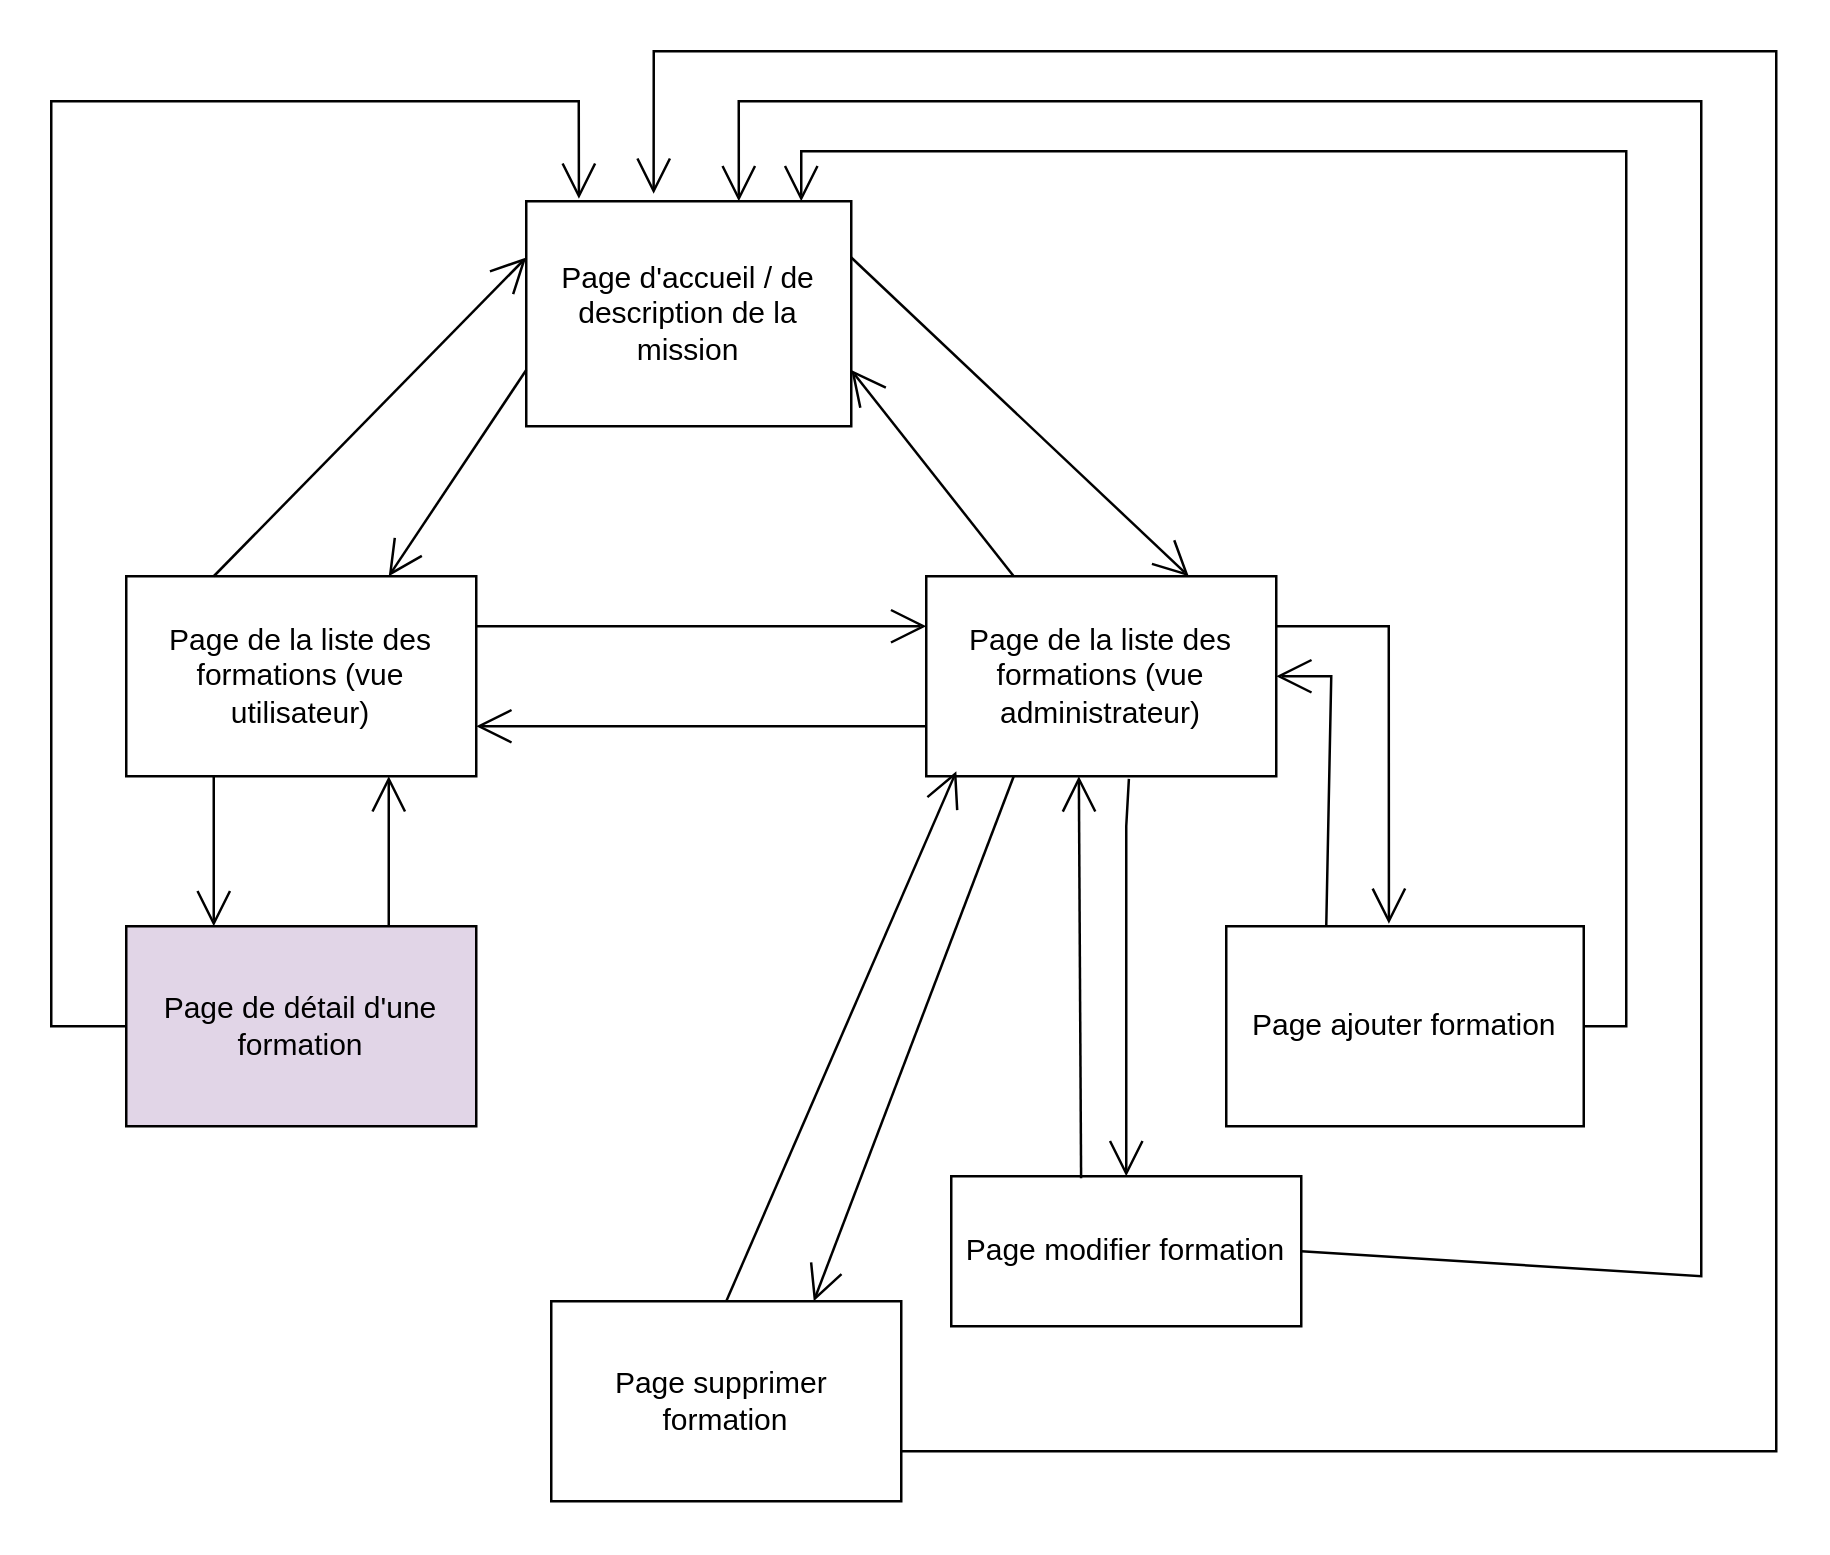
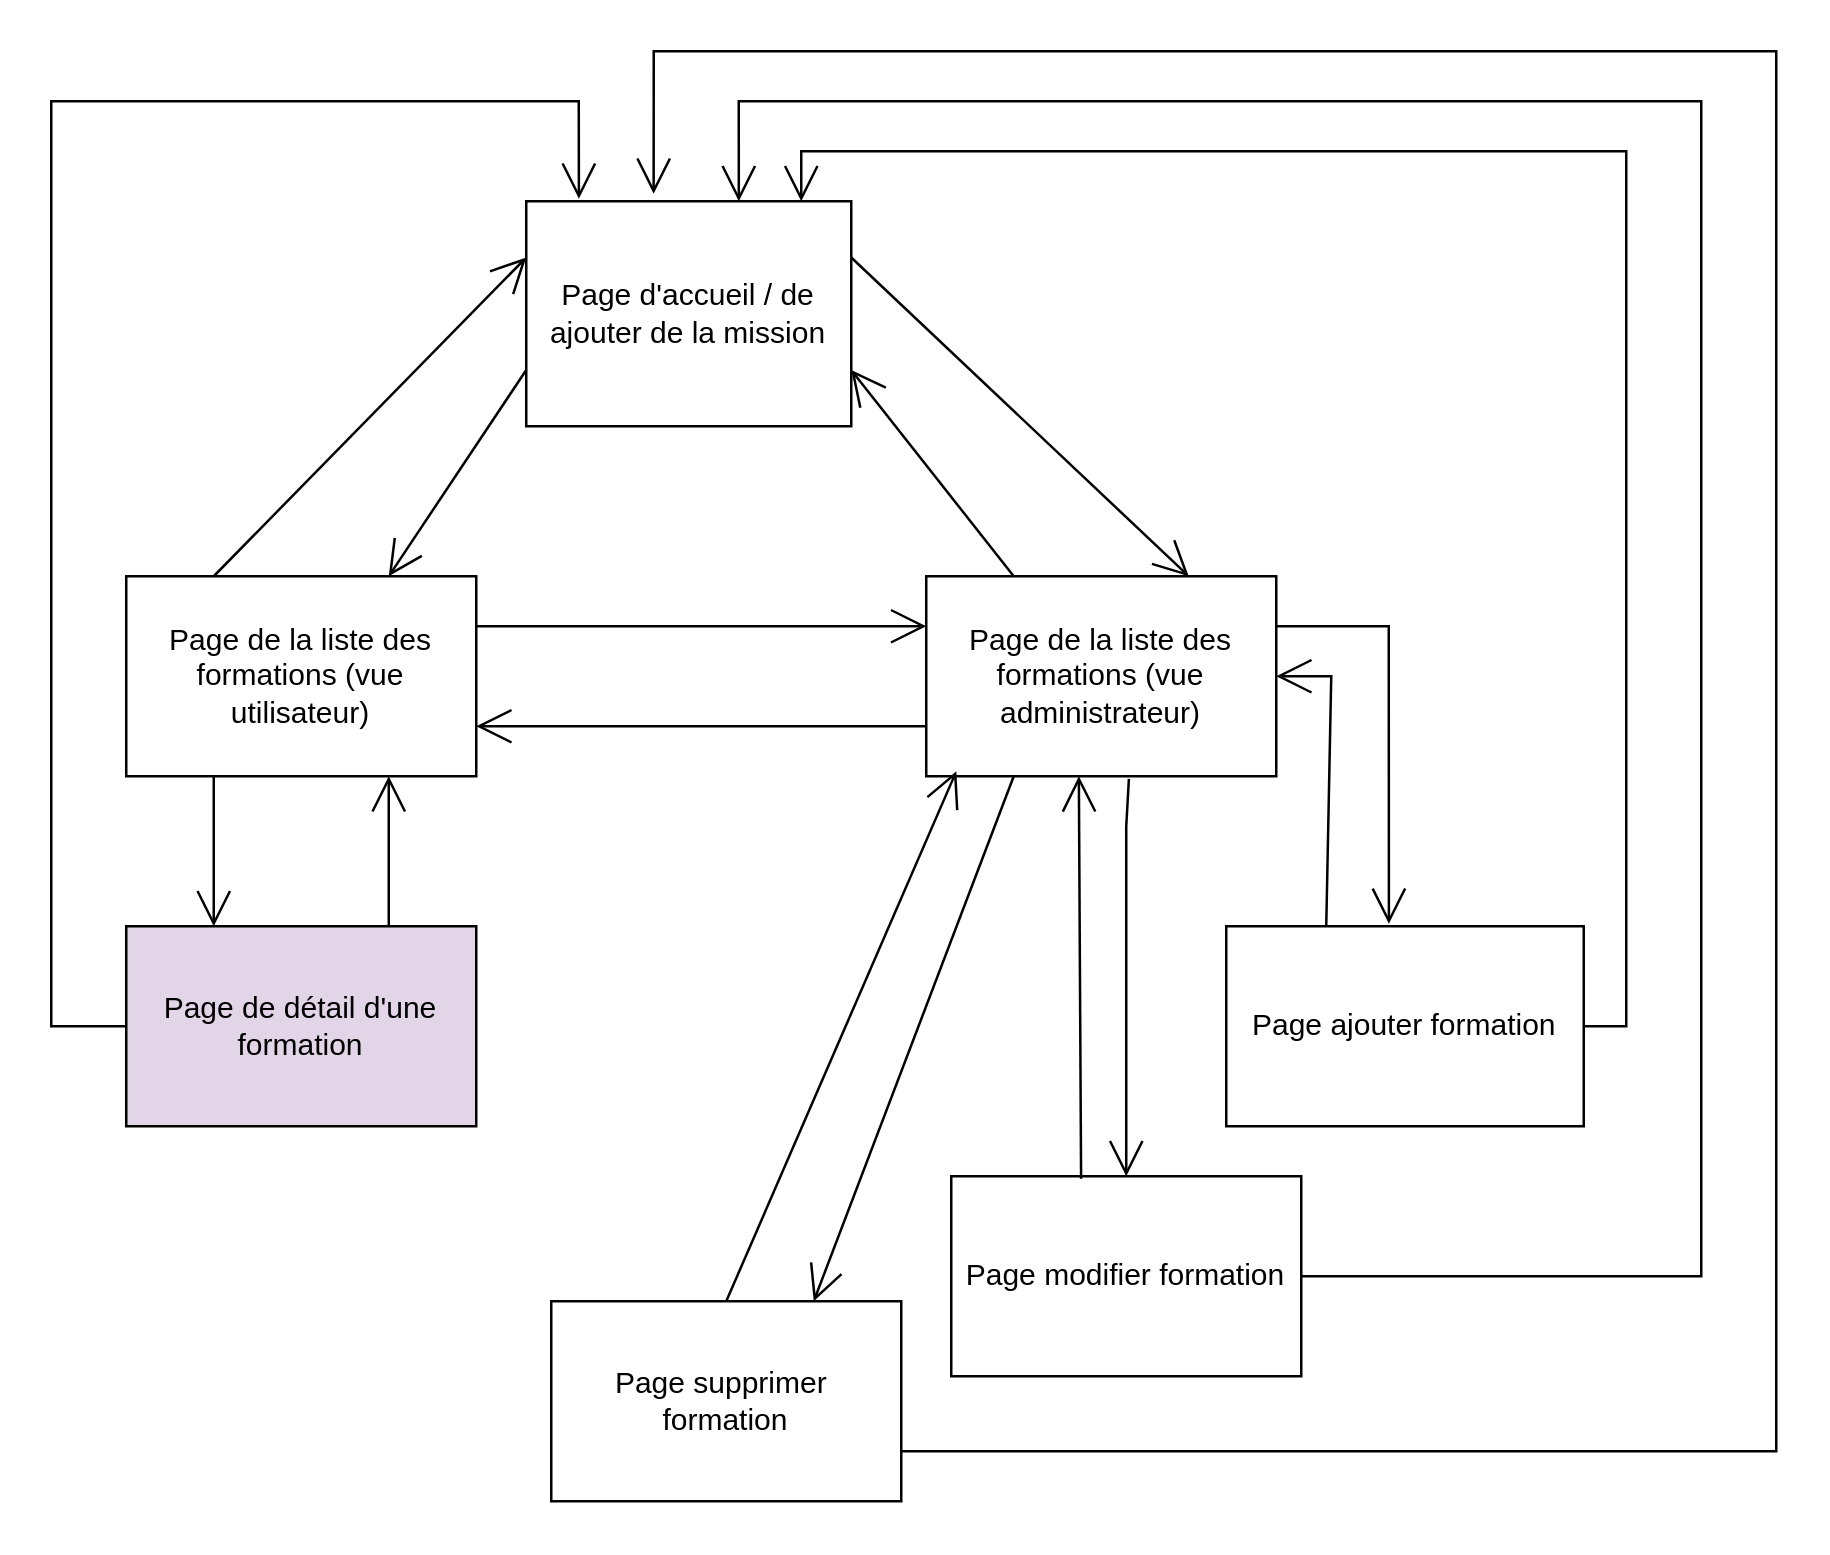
(689, 314) -> (689, 314)
(1126, 1251) -> (1126, 1276)
